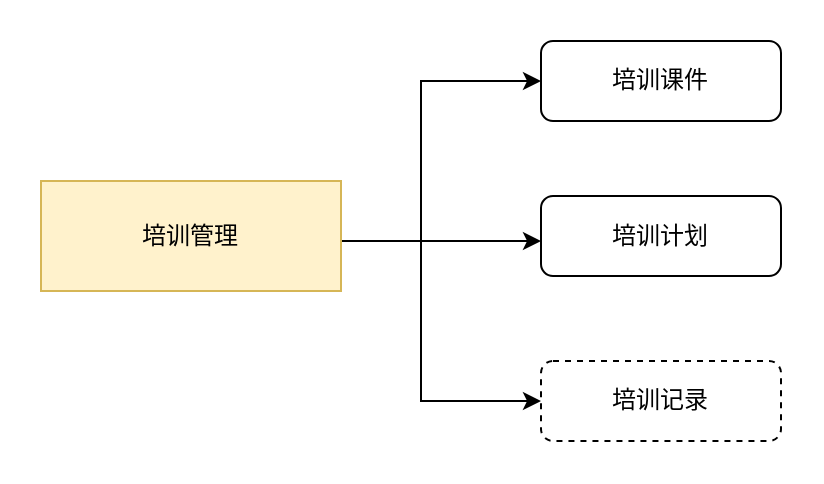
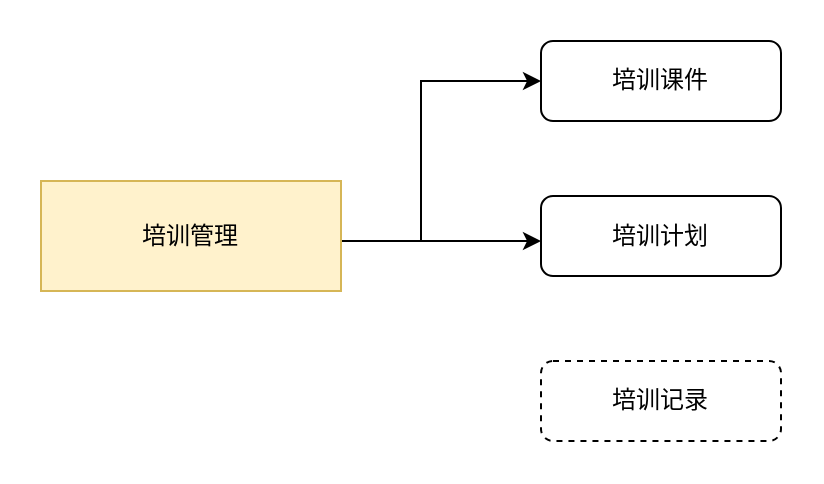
(421, 376) -> none
